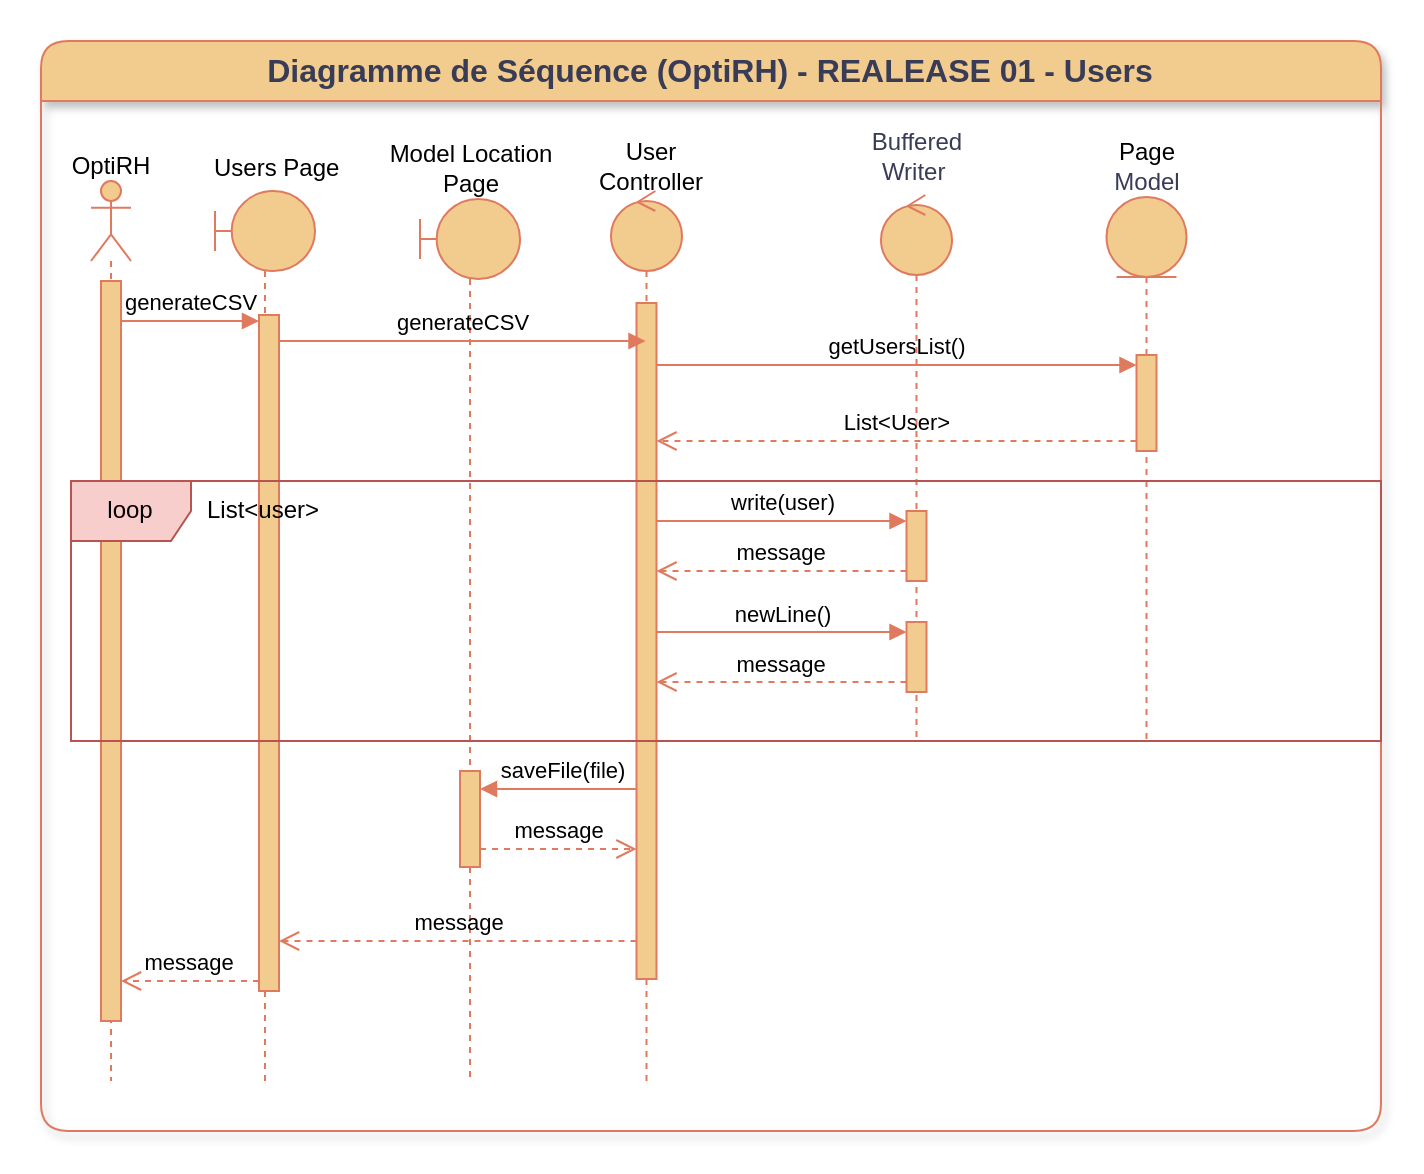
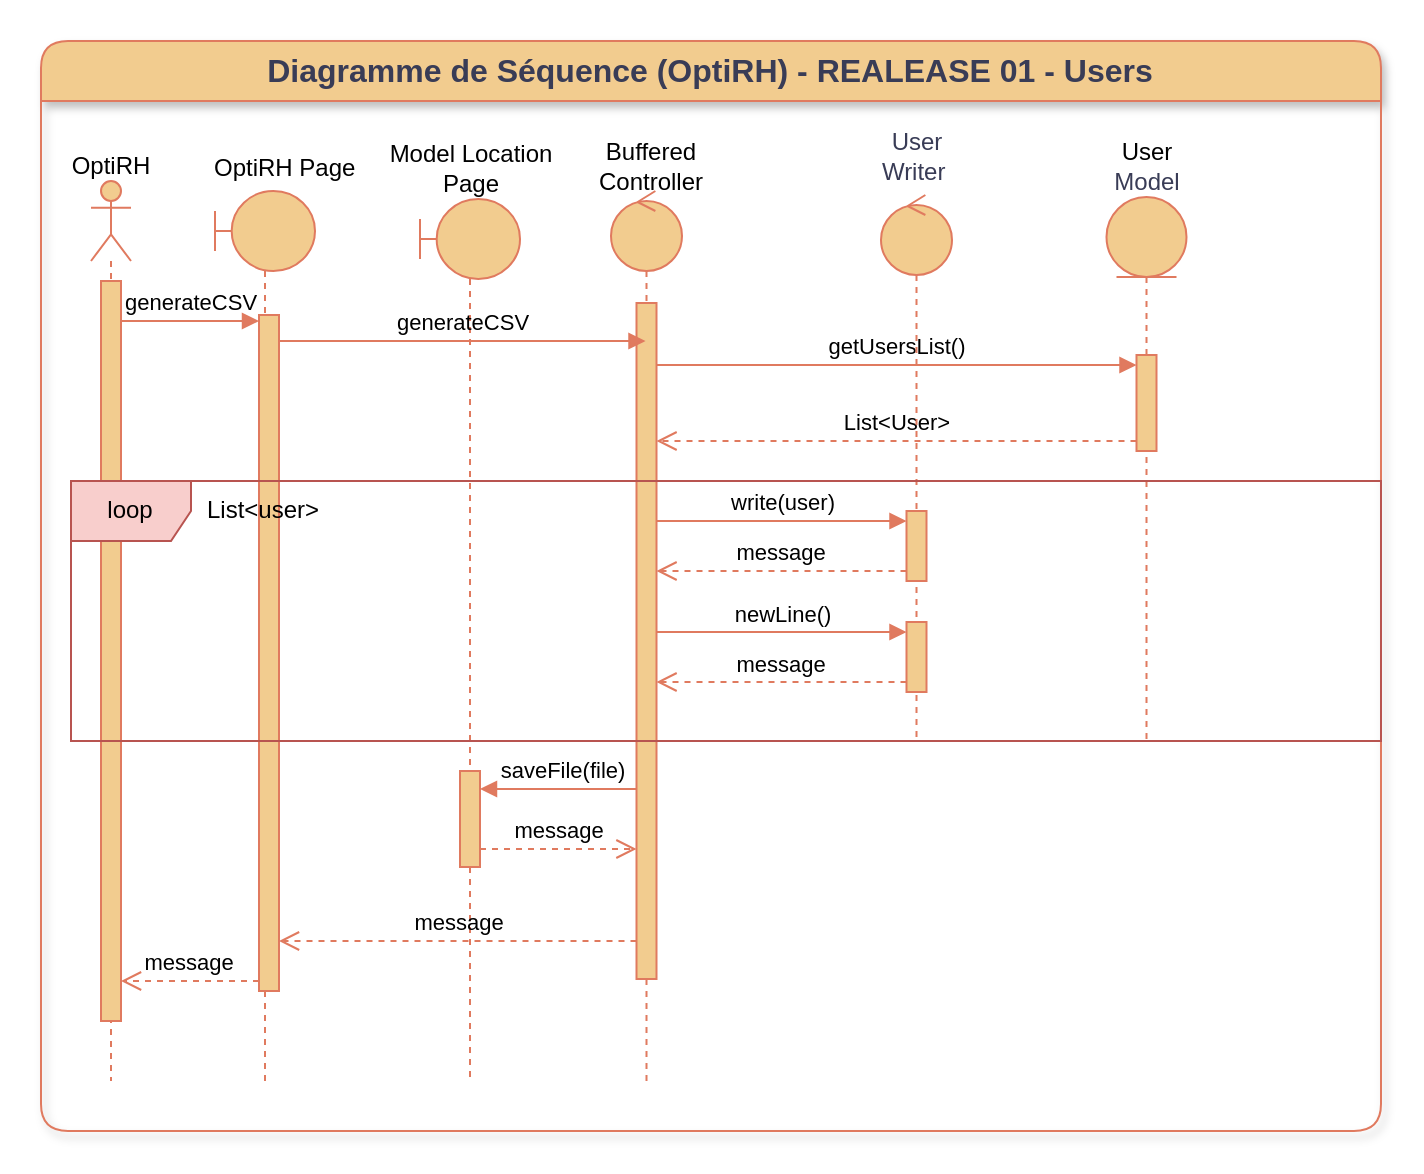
(918, 157) -> (918, 157)
(652, 167) -> (652, 167)
(1148, 167) -> (1148, 167)
(199, 169) -> (203, 169)
